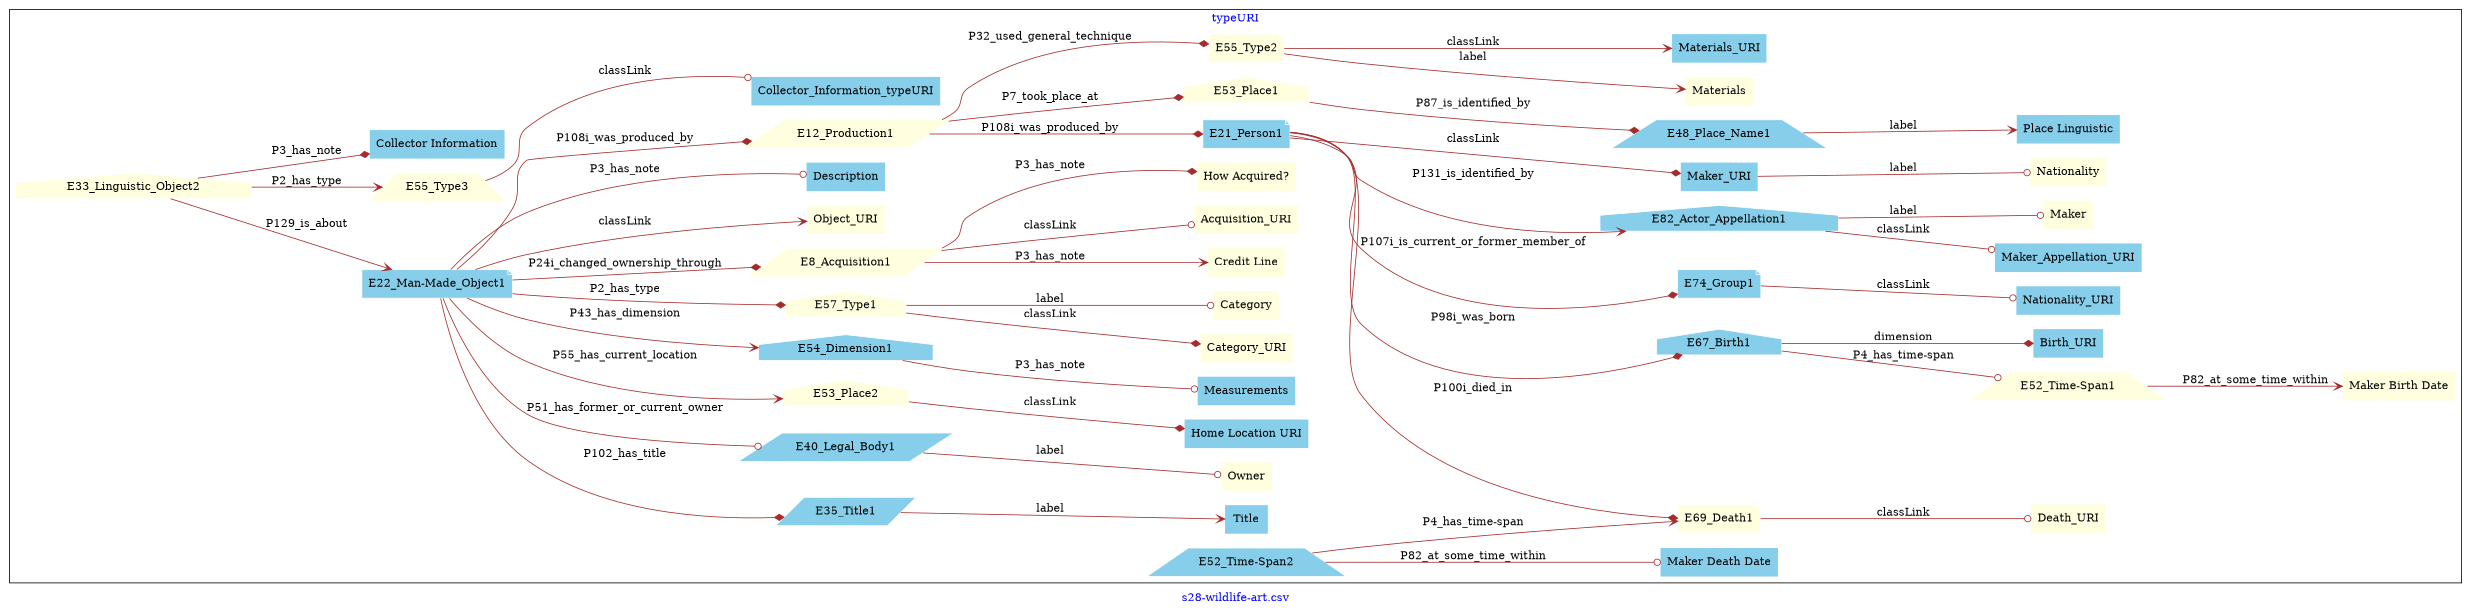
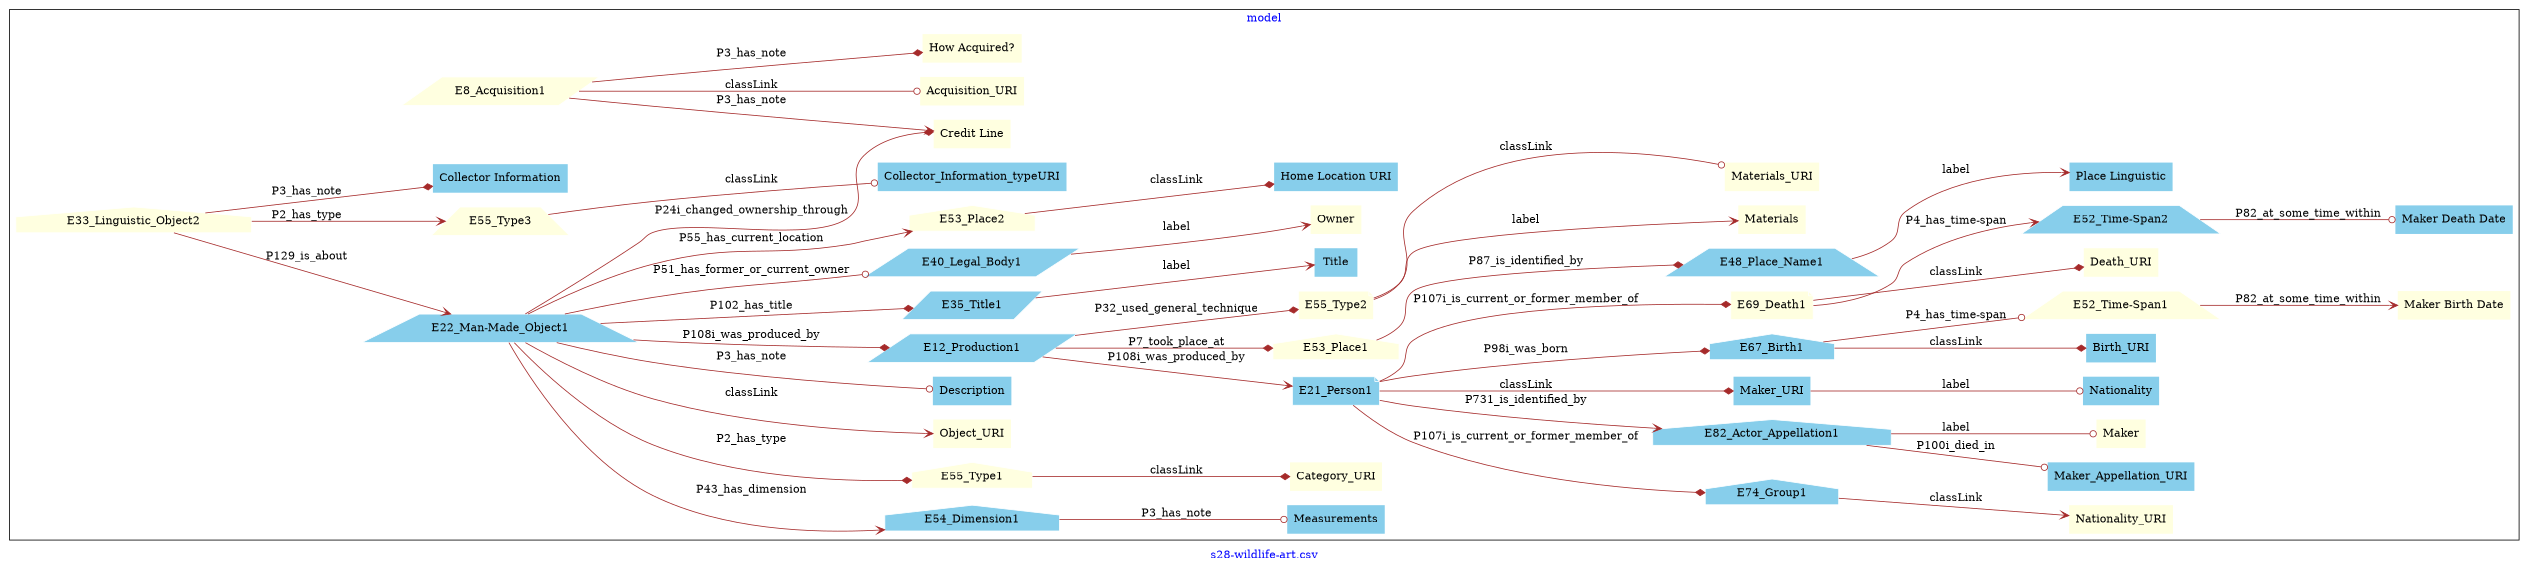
(1236, 19) -> (1264, 19)
(1474, 48) -> (1507, 164)
(1719, 48) -> (1772, 177)
(846, 134) -> (972, 348)
(1061, 134) -> (1163, 371)
(2068, 172) -> (2121, 391)
(1473, 174) -> (1526, 400)
(1903, 230) -> (1956, 446)
(632, 274) -> (742, 229)
(437, 284) -> (500, 328)
(1719, 284) -> (1772, 493)
(1885, 292) -> (1950, 507)
(2068, 301) -> (2121, 519)
(846, 305) -> (972, 477)
(1246, 305) -> none
(1903, 337) -> (1956, 342)
(1473, 388) -> (1526, 299)
(1069, 464) -> (1187, 242)
(1892, 519) -> (1944, 284)
(1491, 535) -> (1916, 257)
